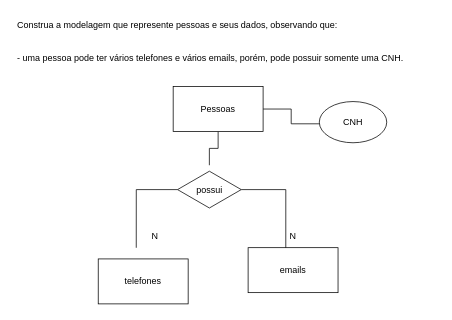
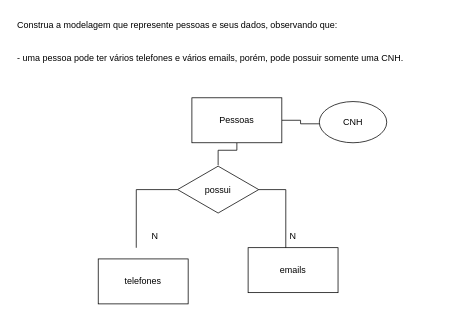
(218, 109) -> (237, 120)
(209, 190) -> (218, 190)
